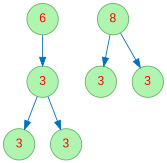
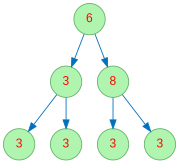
none -> (100, 46)
